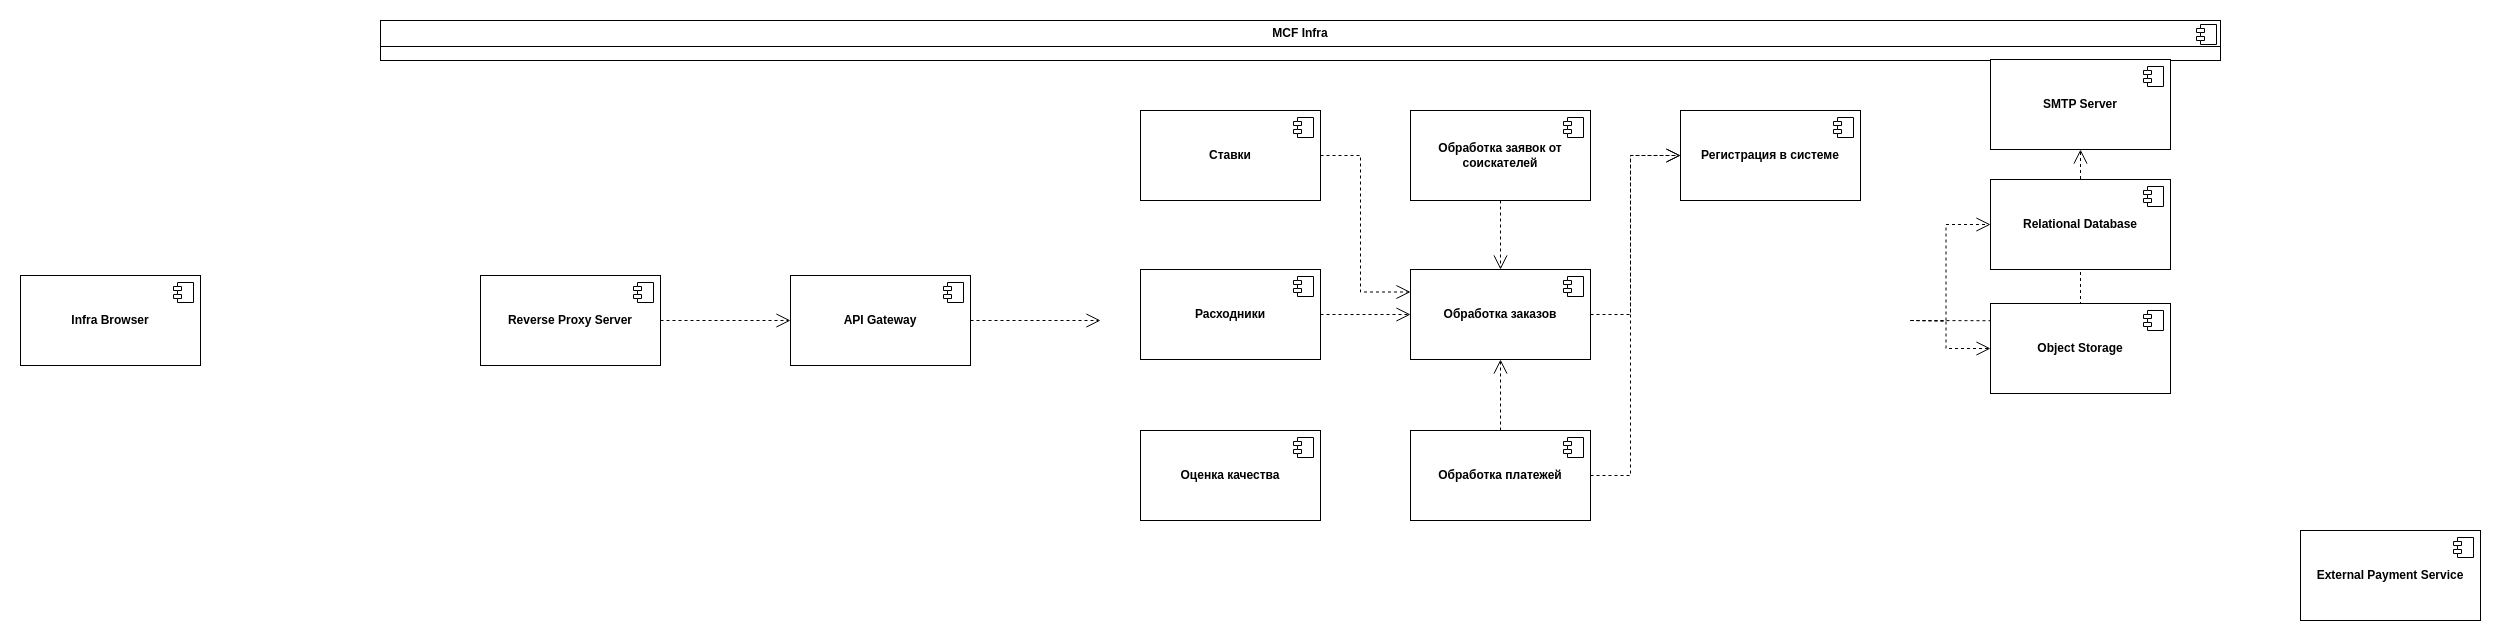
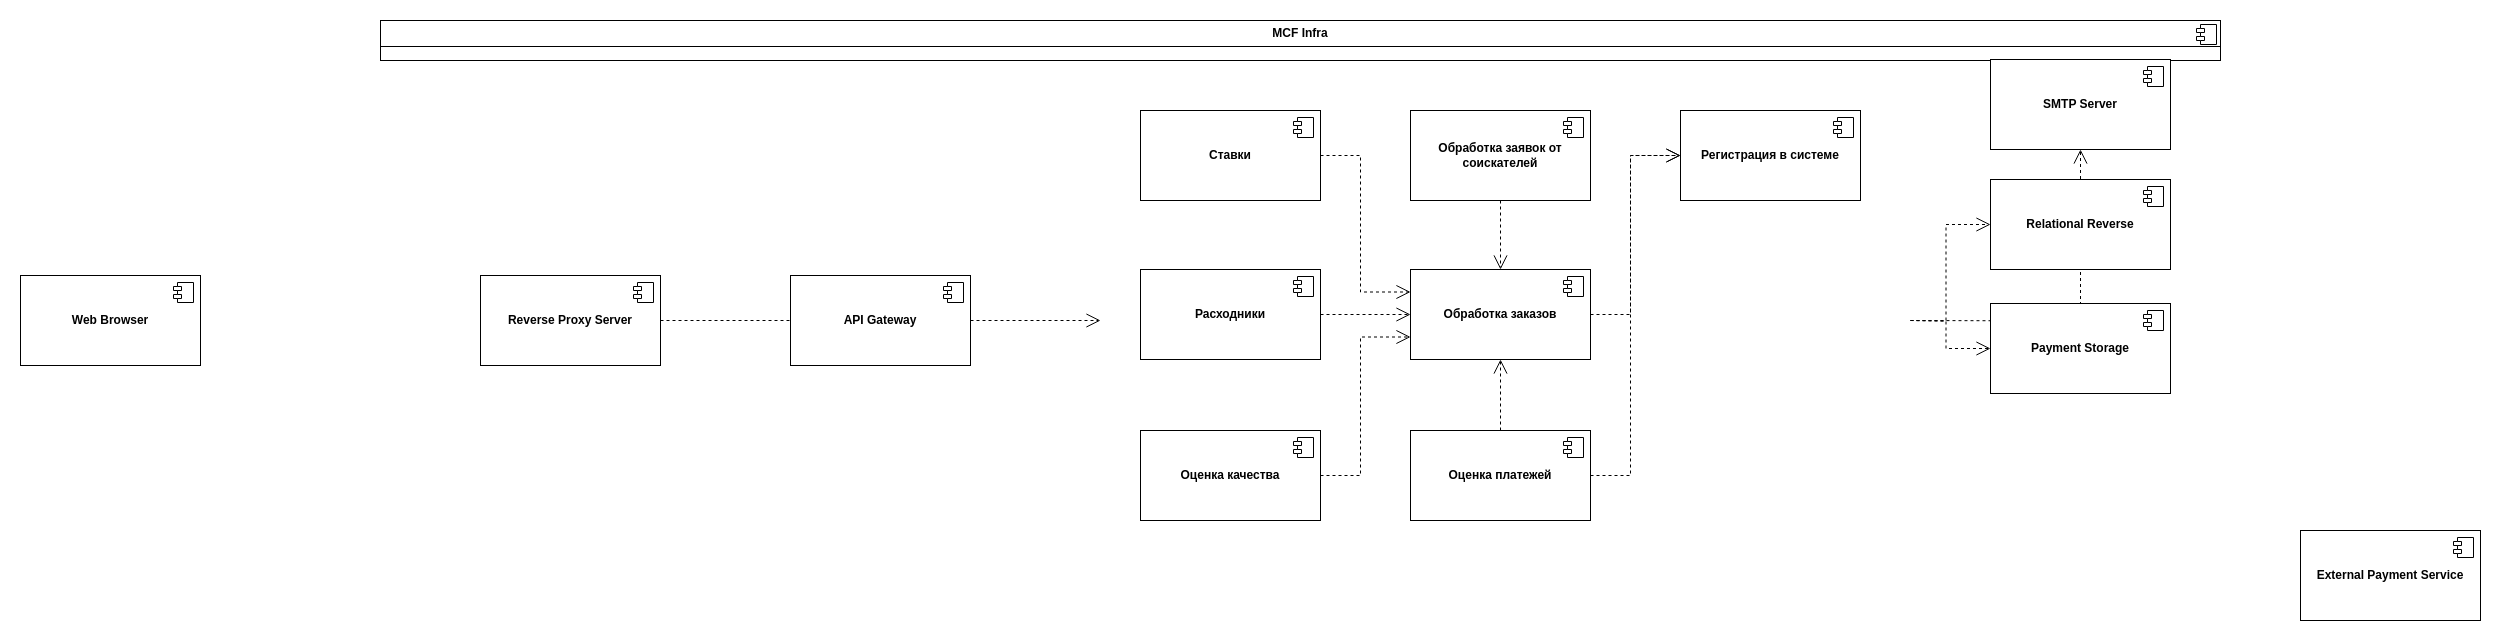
(2081, 225) -> (2081, 225)
(111, 321) -> (111, 321)
(785, 321) -> (785, 321)
(2081, 349) -> (2081, 349)
none -> (1361, 403)
(1501, 476) -> (1501, 476)
